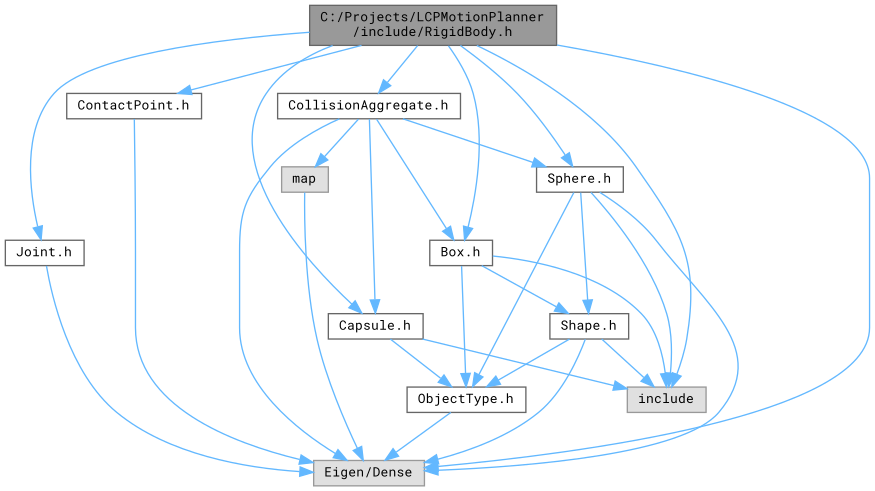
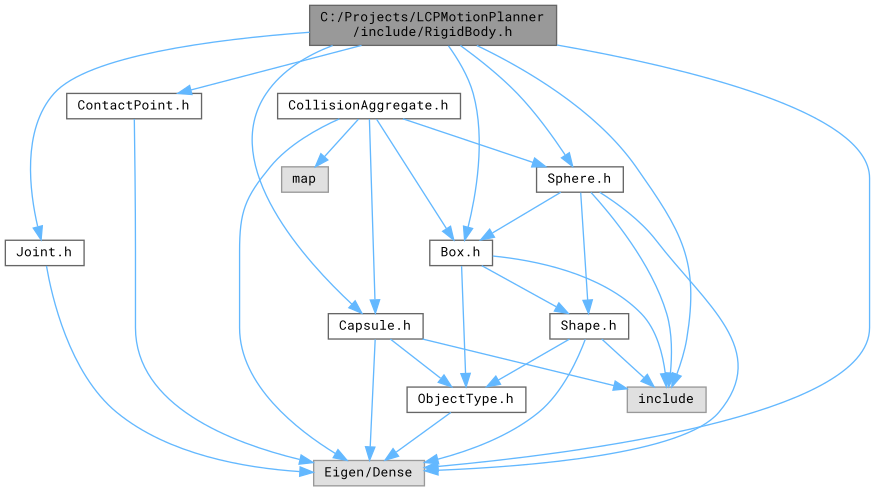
(402, 64) -> none
(529, 279) -> (527, 213)
(314, 324) -> (373, 393)
